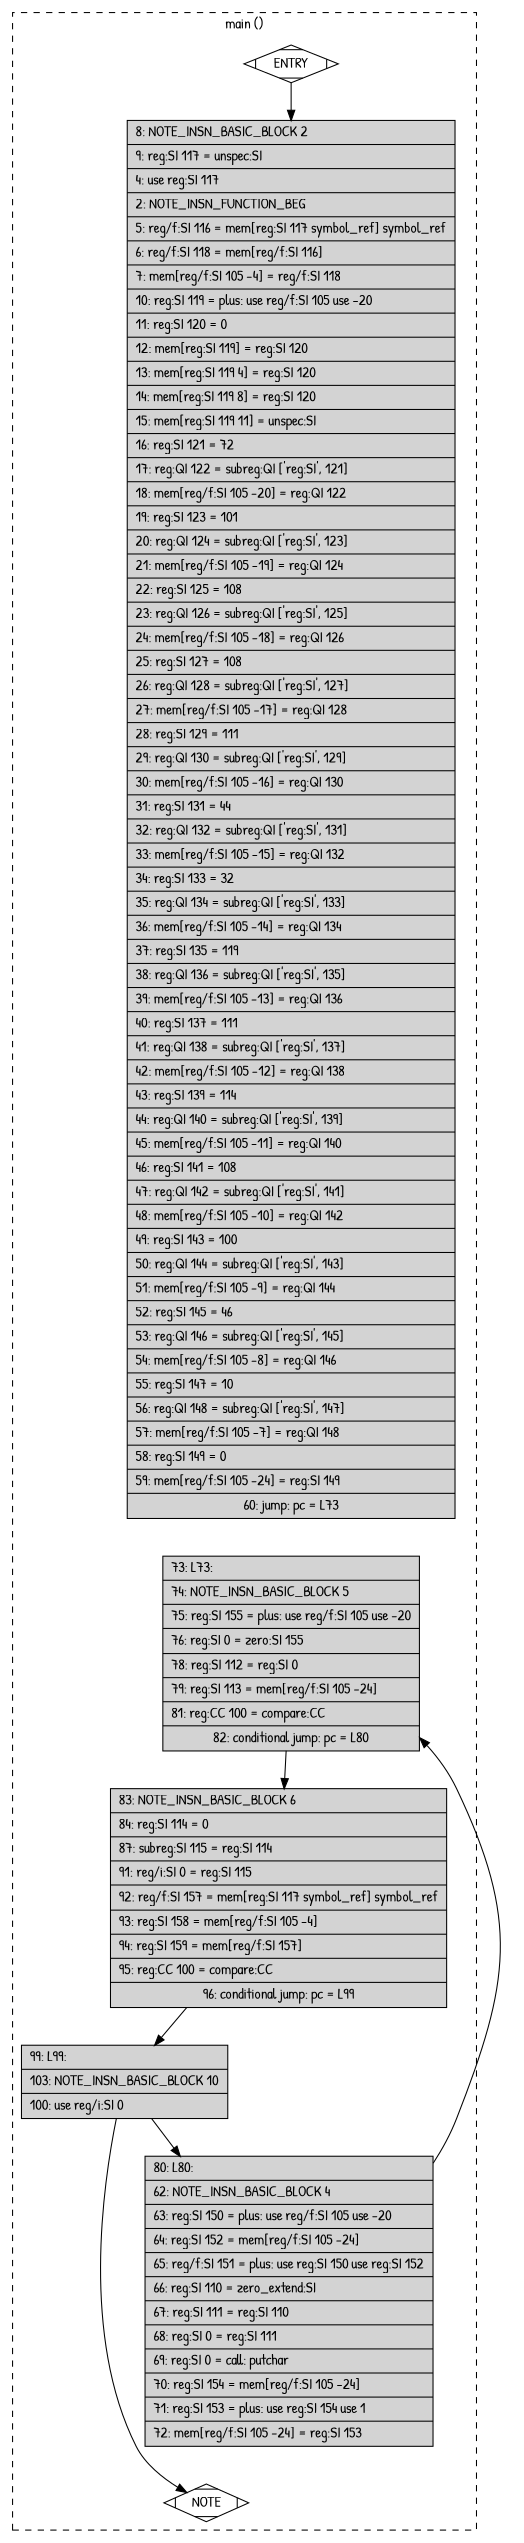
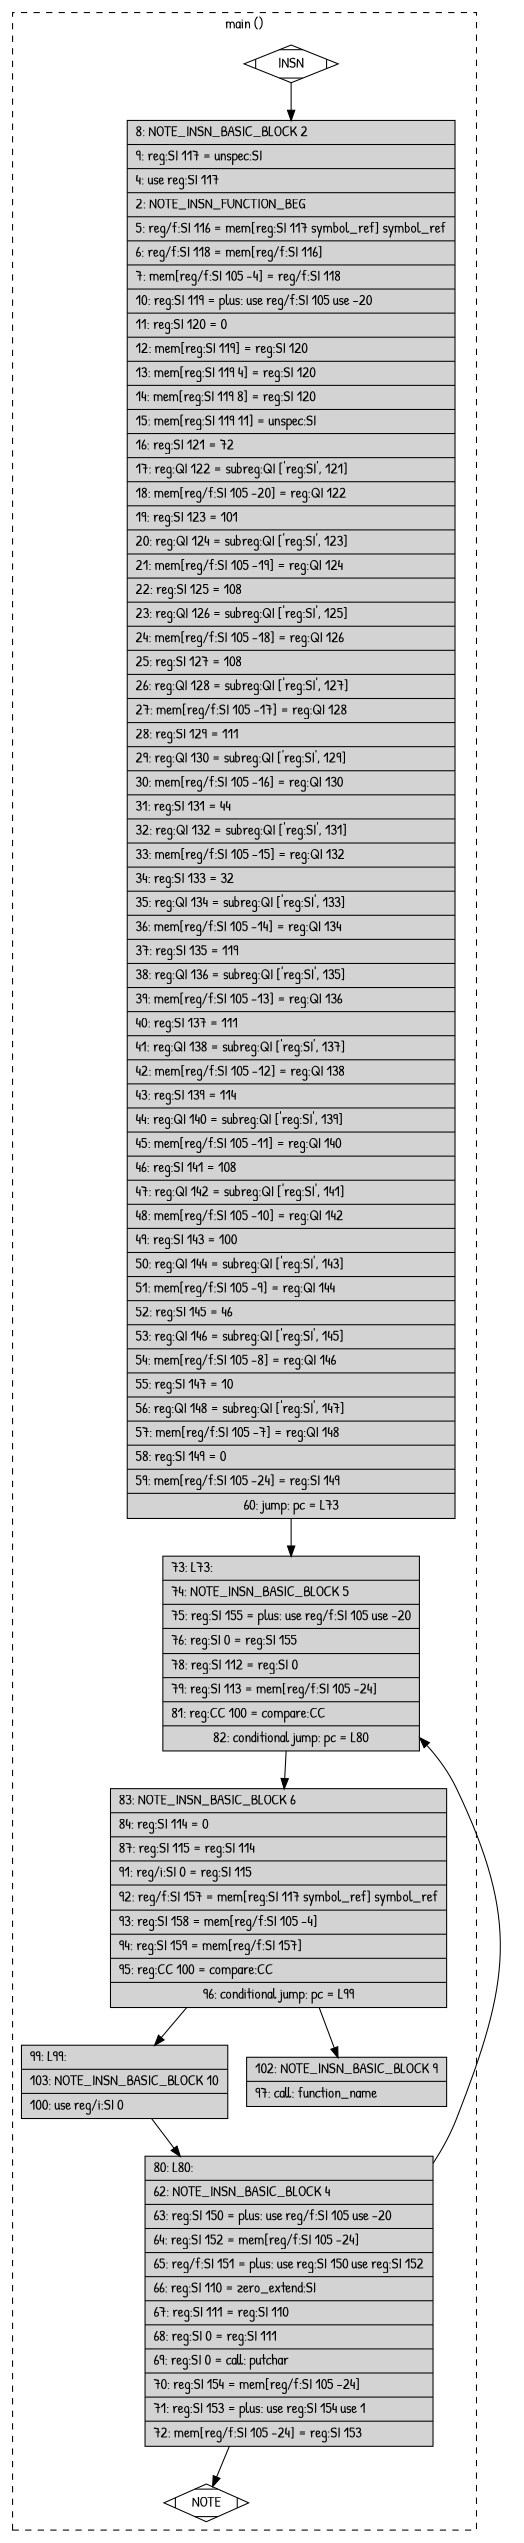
(291, 64) -> (291, 64)
none -> (291, 1532)
(238, 1640) -> (235, 1640)
(196, 1848) -> (187, 1848)
none -> (347, 2082)
(102, 2314) -> (223, 2461)
